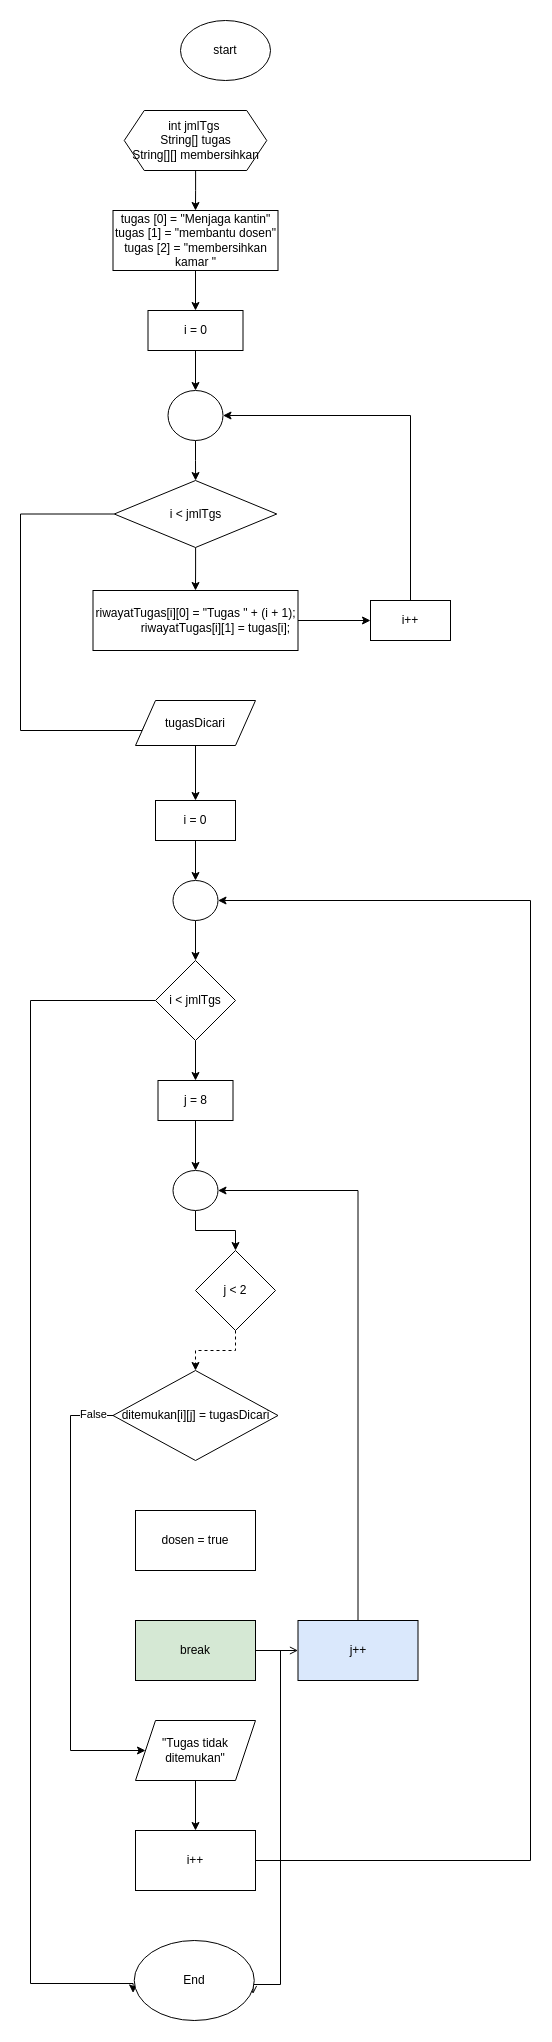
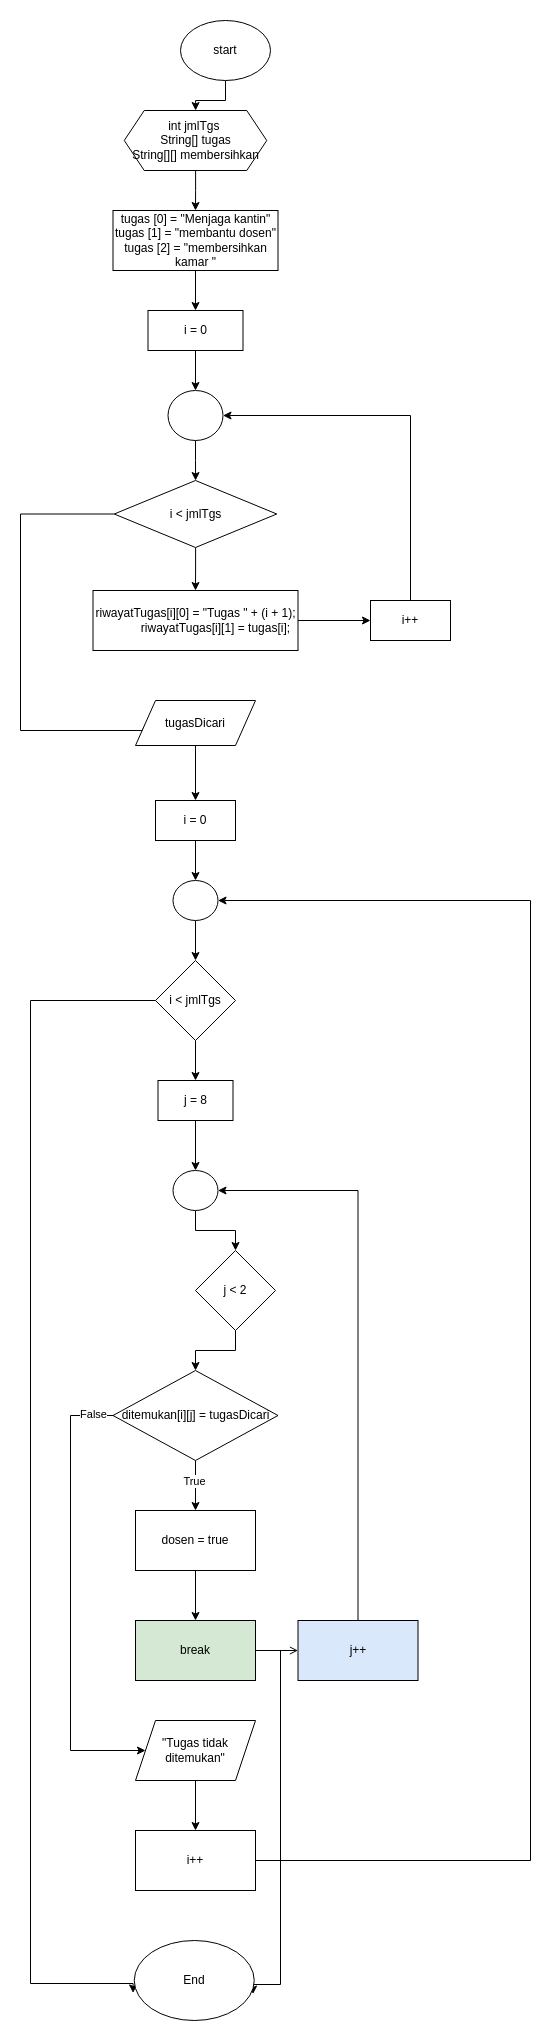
none -> (219, 101)
(219, 1351) -> (219, 1351)
none -> (196, 1482)
none -> (196, 1592)
(253, 1985) -> (254, 1985)
